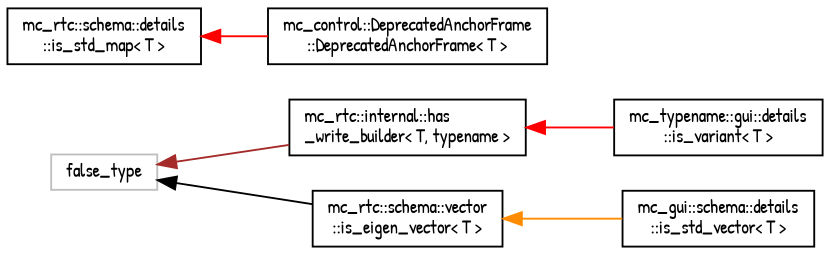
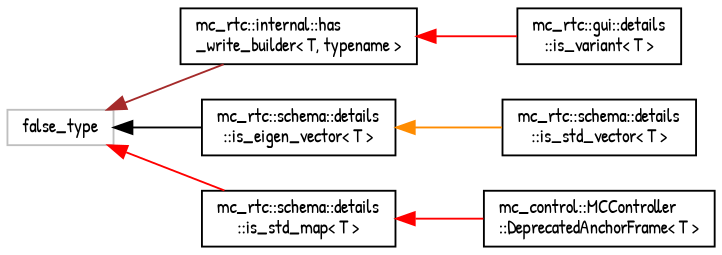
(408, 36) -> (599, 219)
(718, 127) -> (599, 36)
none -> (175, 171)
(408, 219) -> (299, 127)
(718, 219) -> (599, 127)
